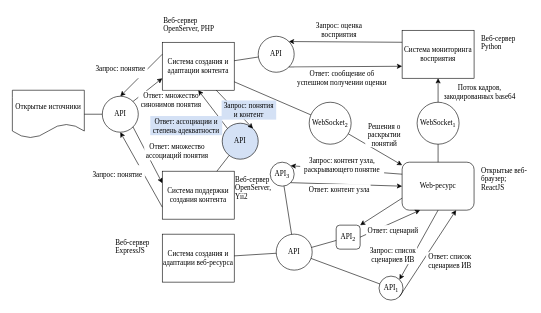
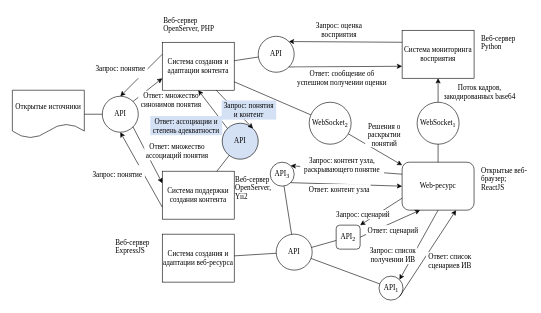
none -> (363, 215)
(393, 255) -> (393, 255)
